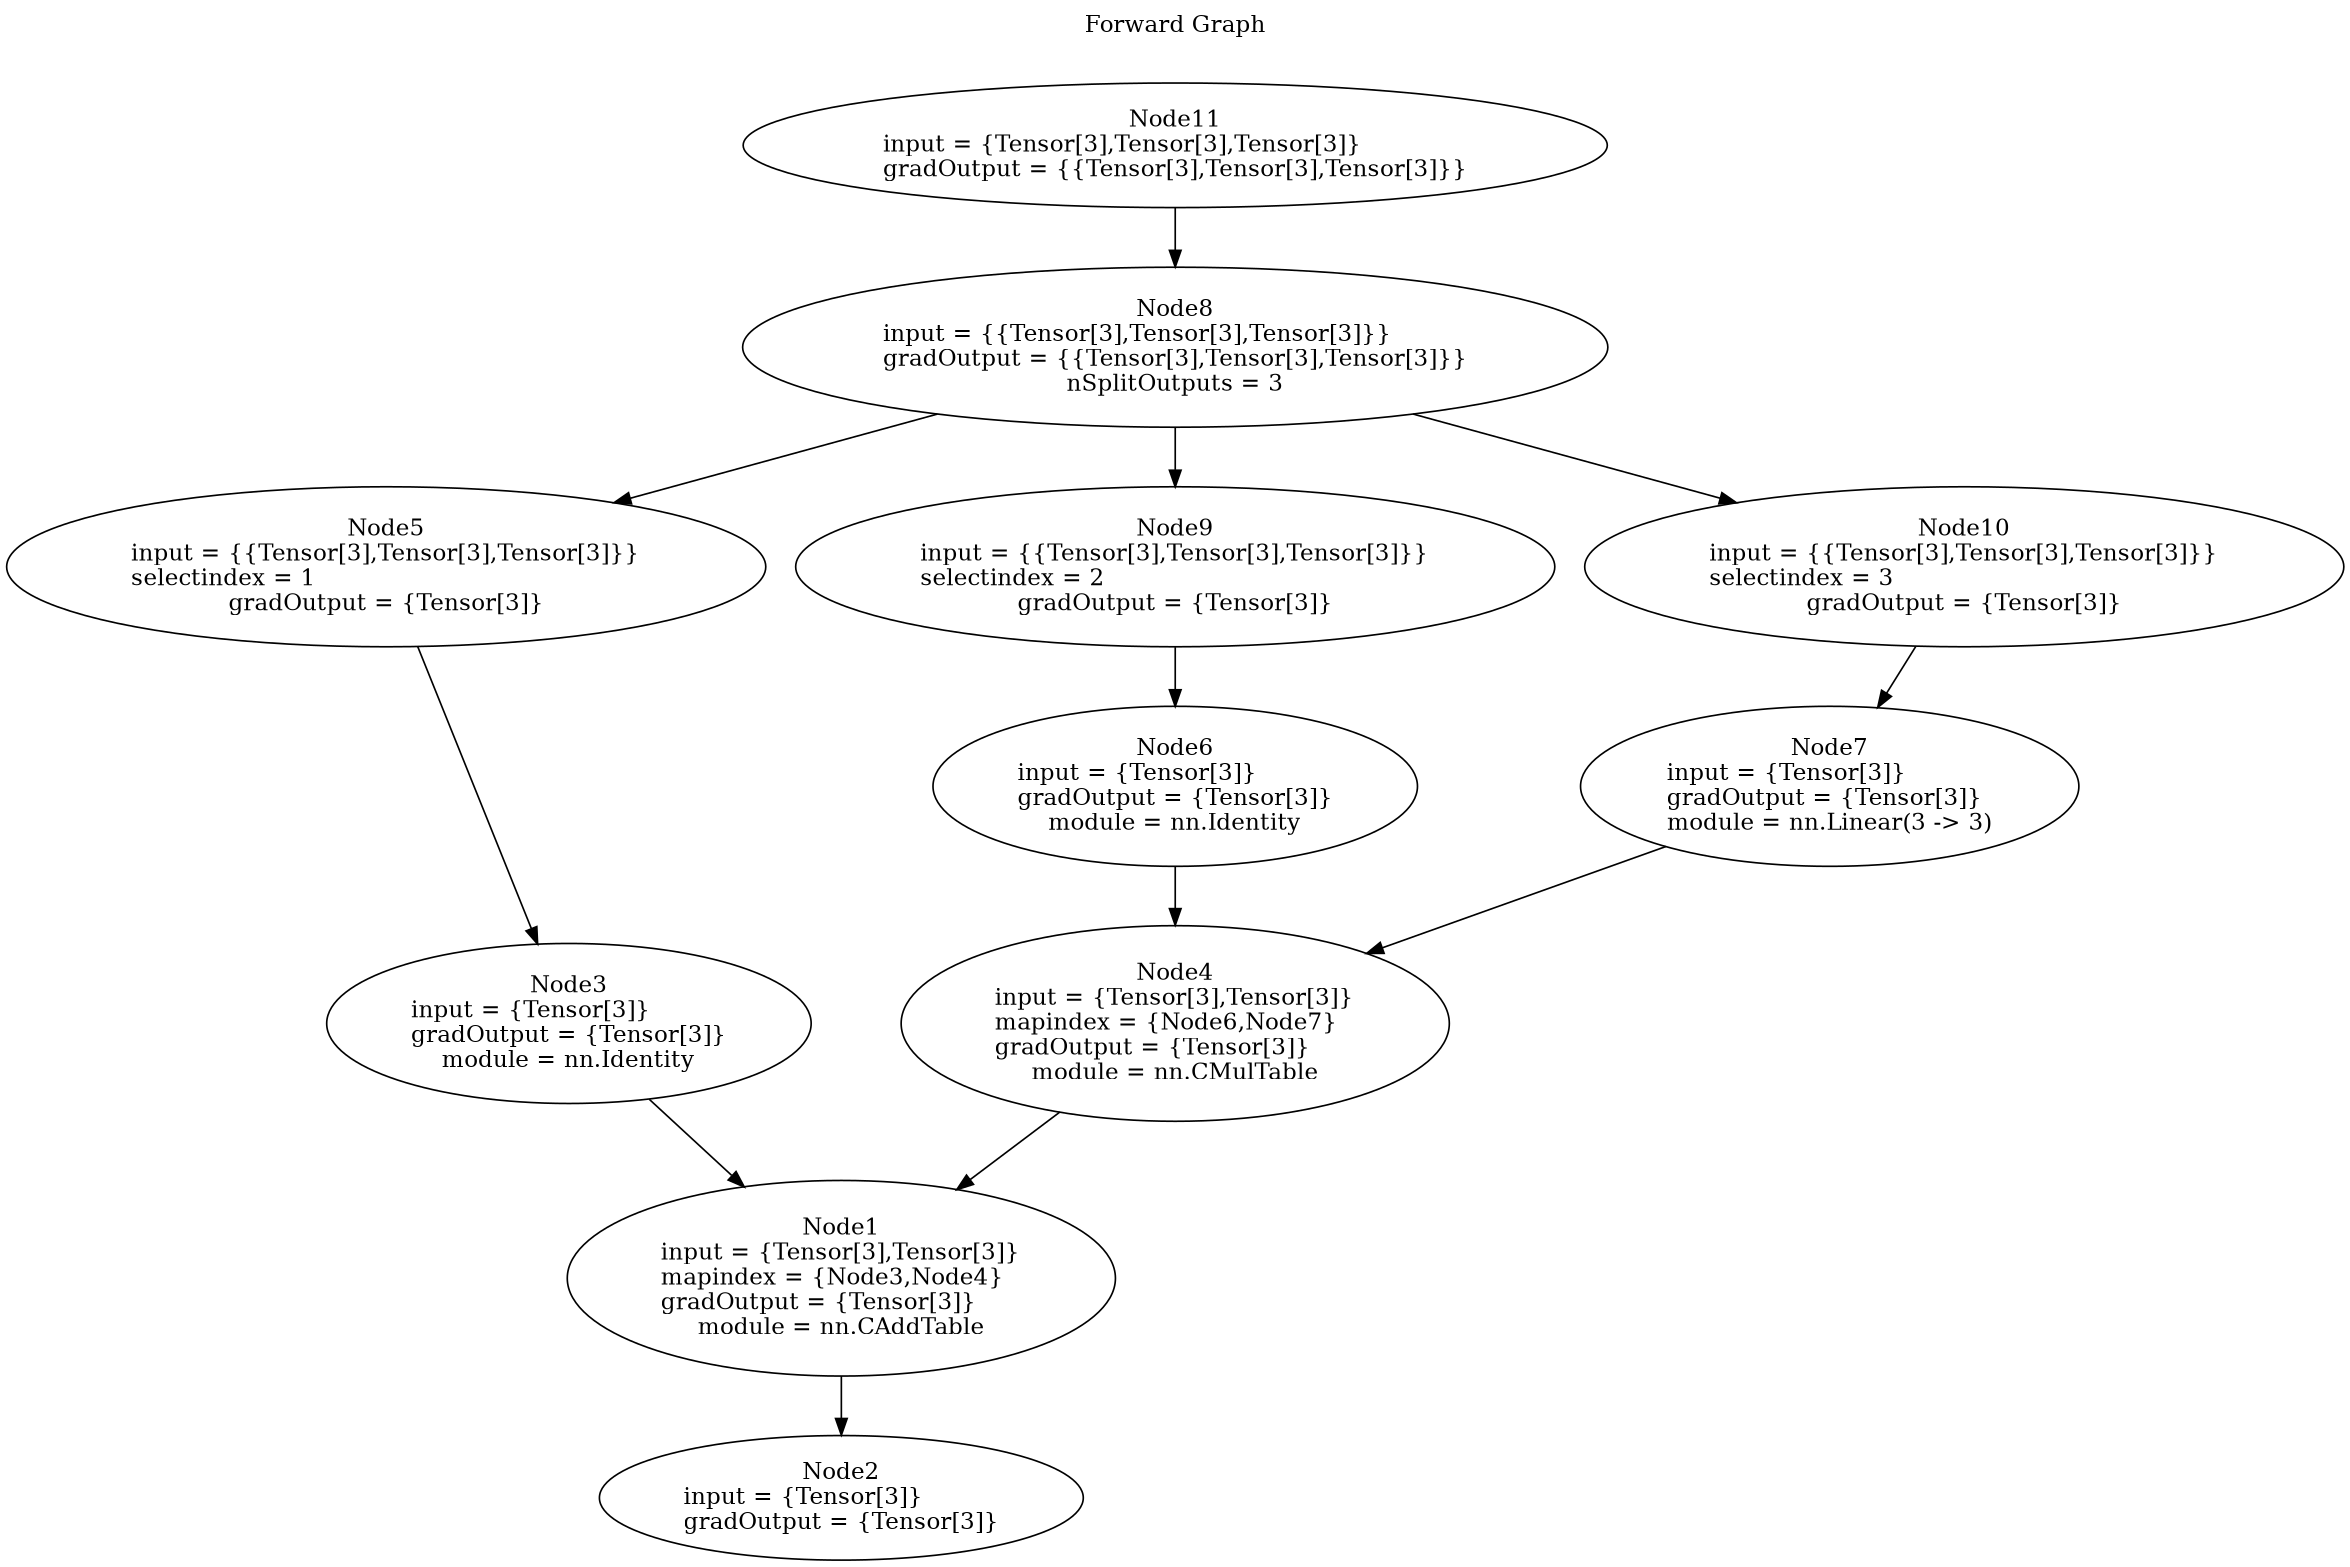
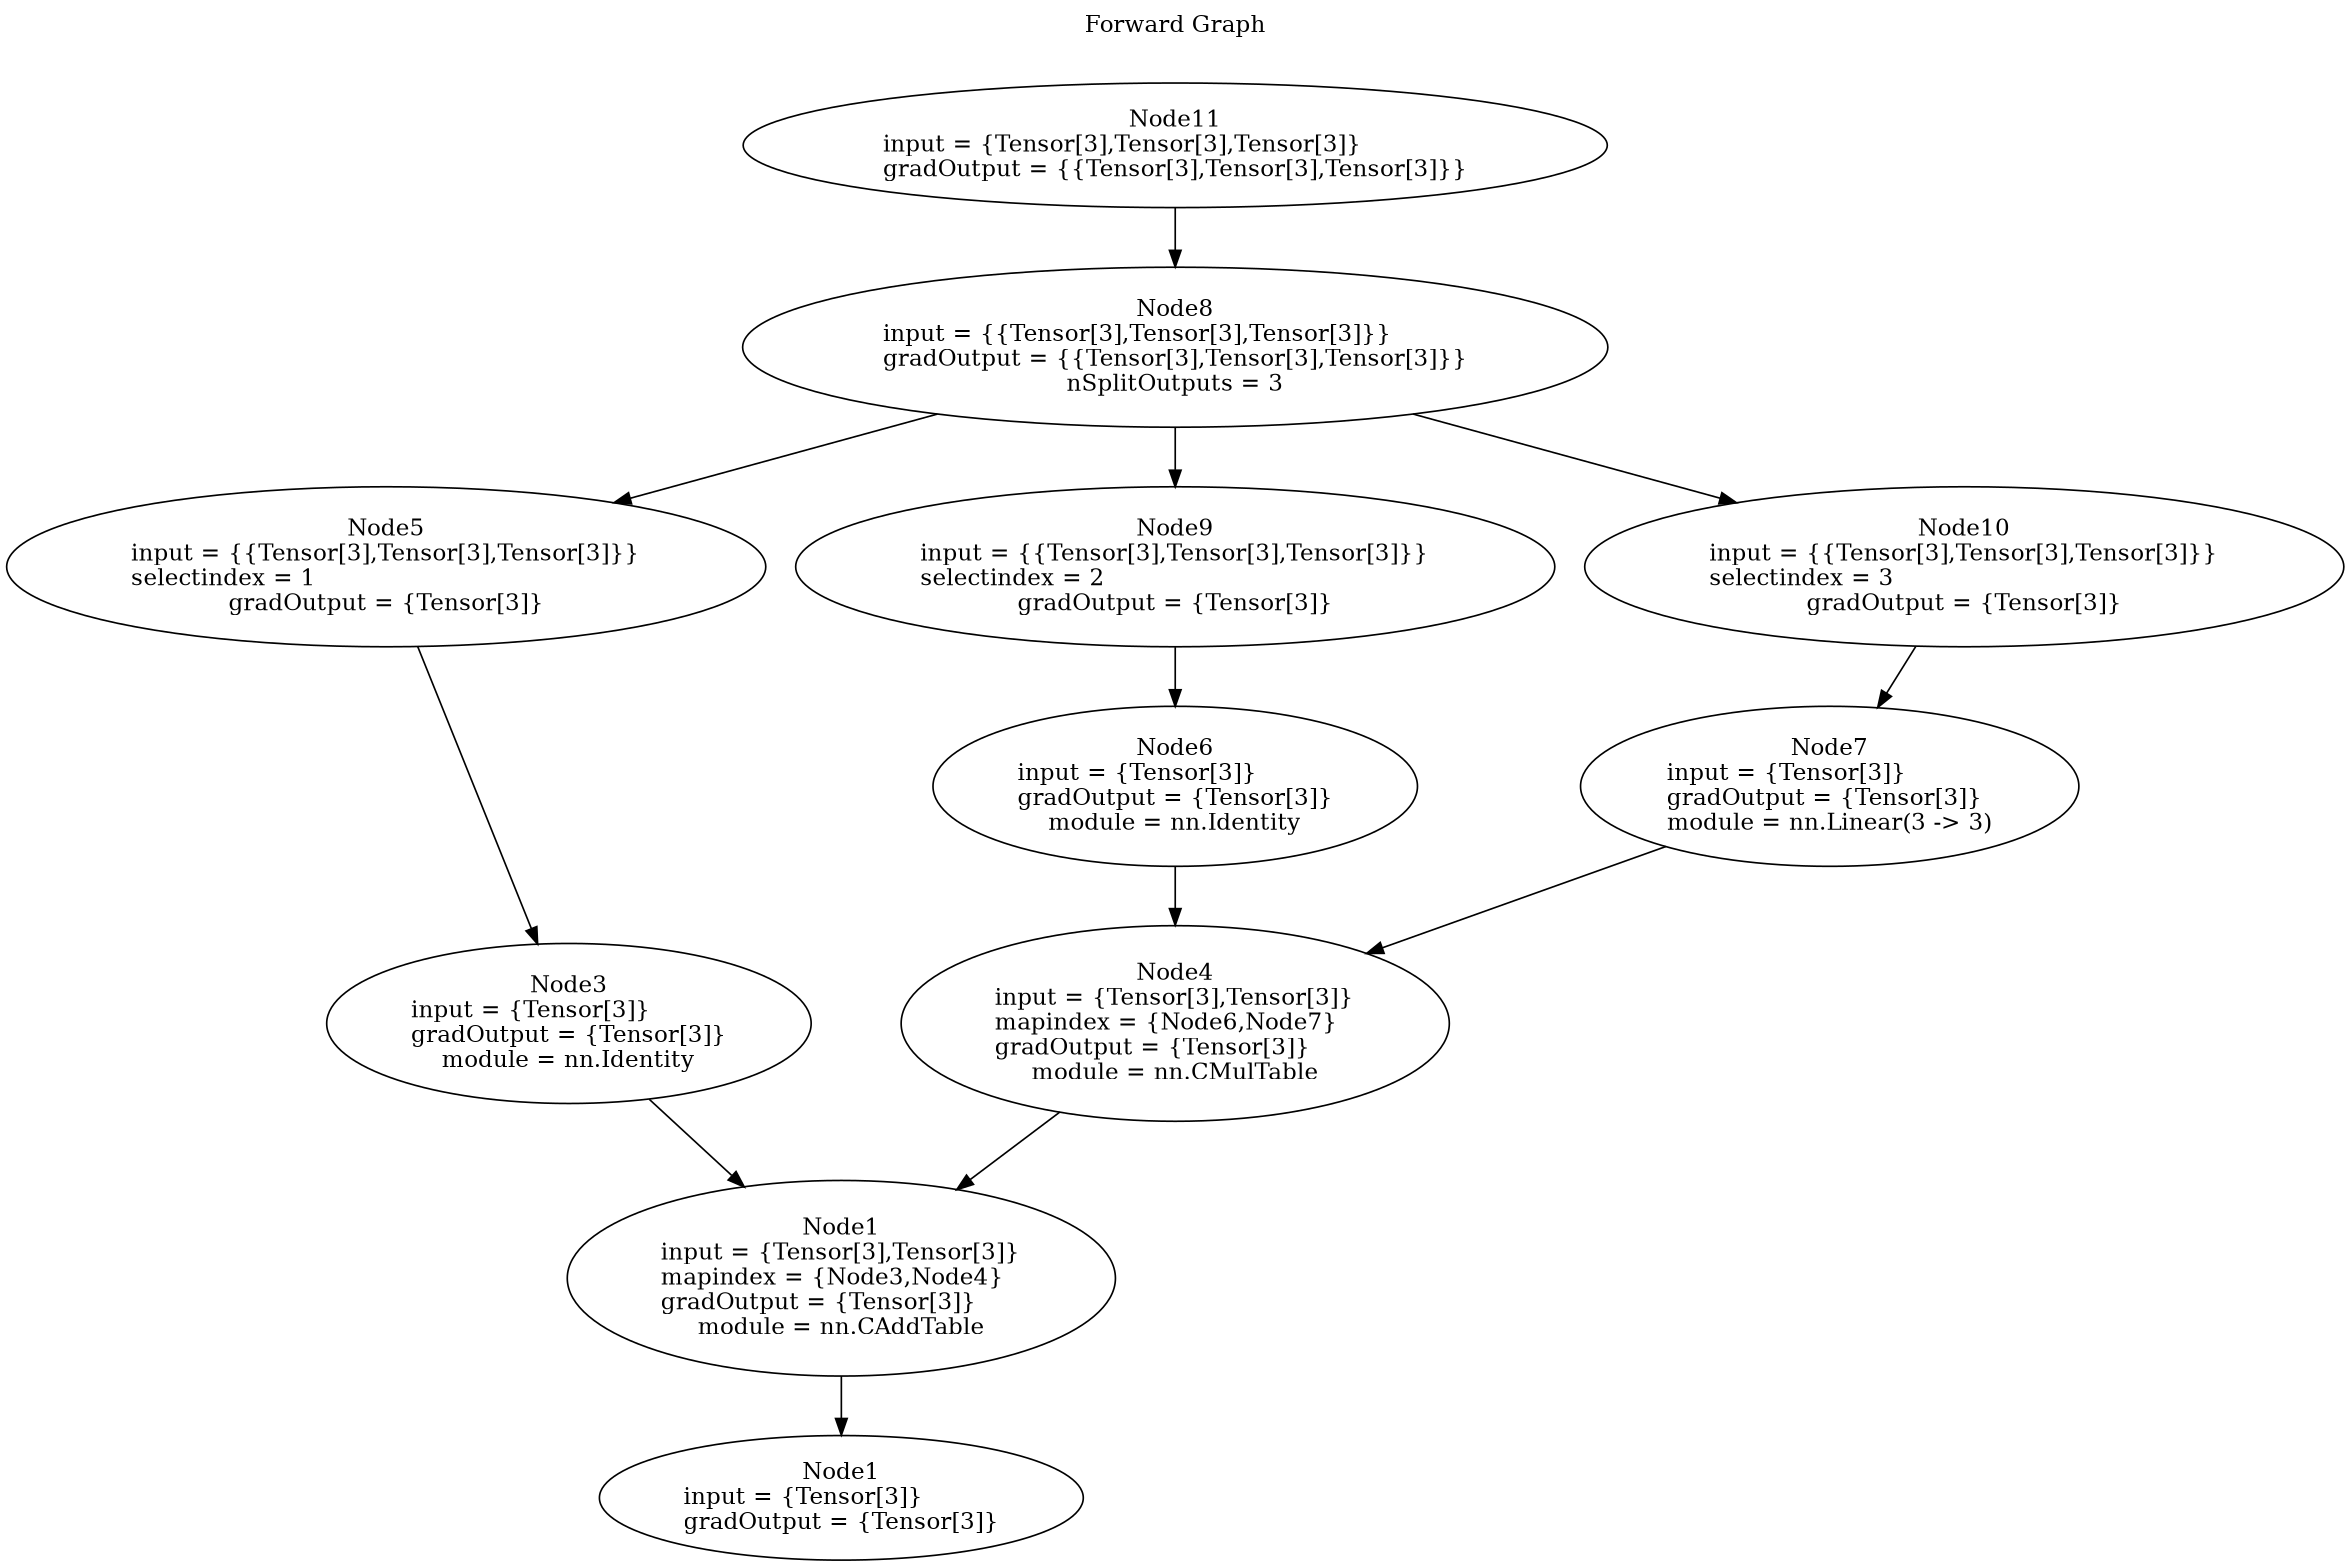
(841, 1498) -> (841, 1498)
